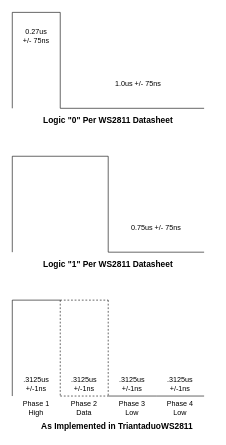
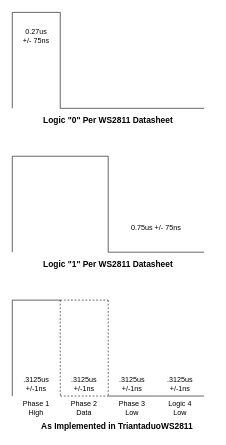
(138, 84) -> none
(180, 408) -> (180, 408)
